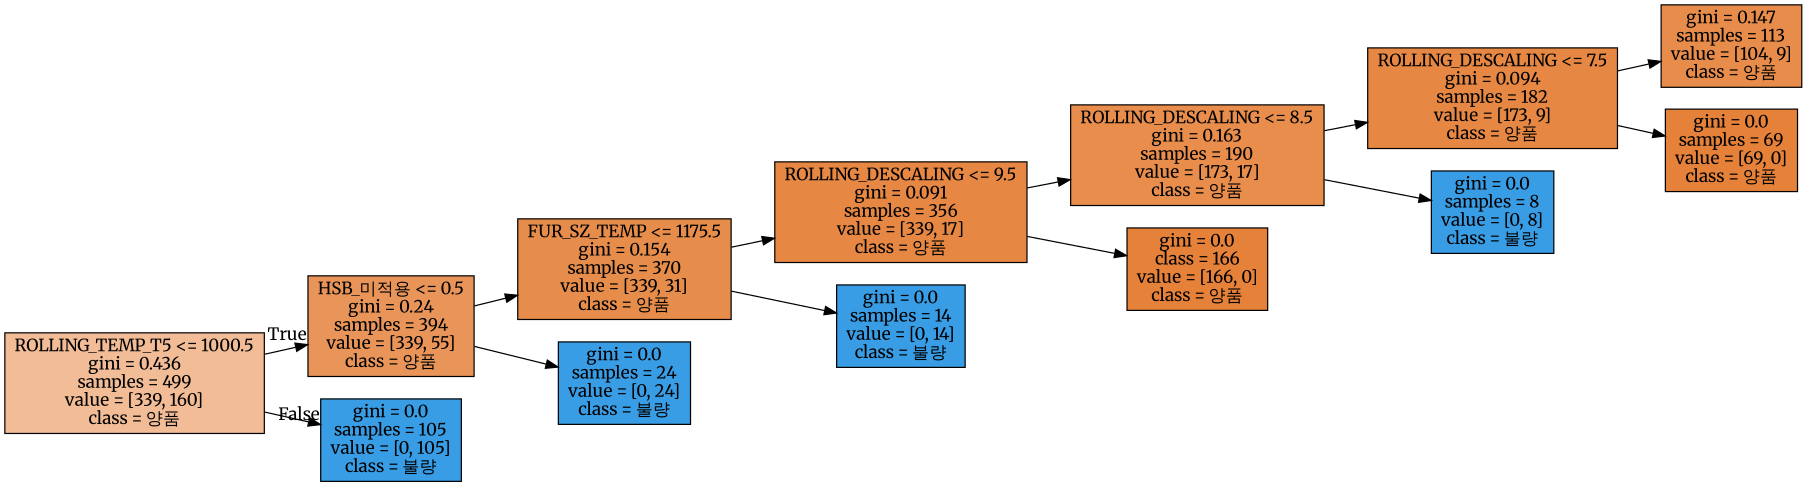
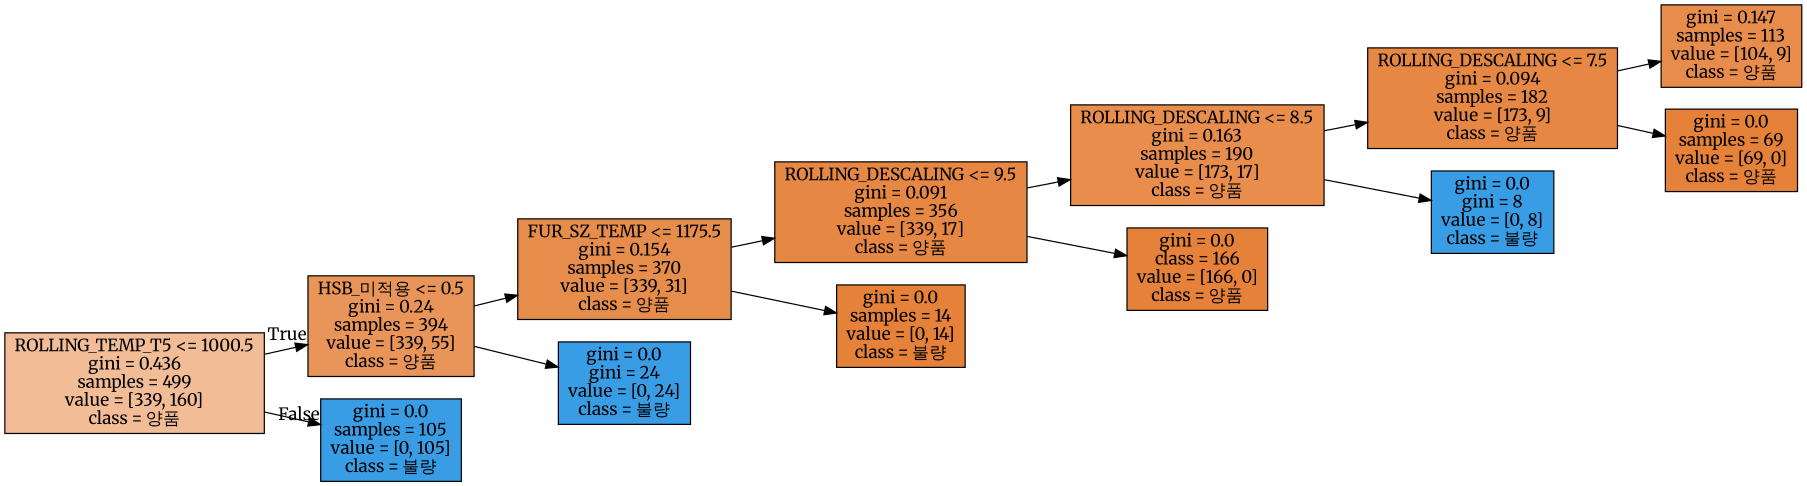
(1493, 212) -> (1493, 212)
(901, 326) -> (901, 326)
(624, 383) -> (624, 383)
